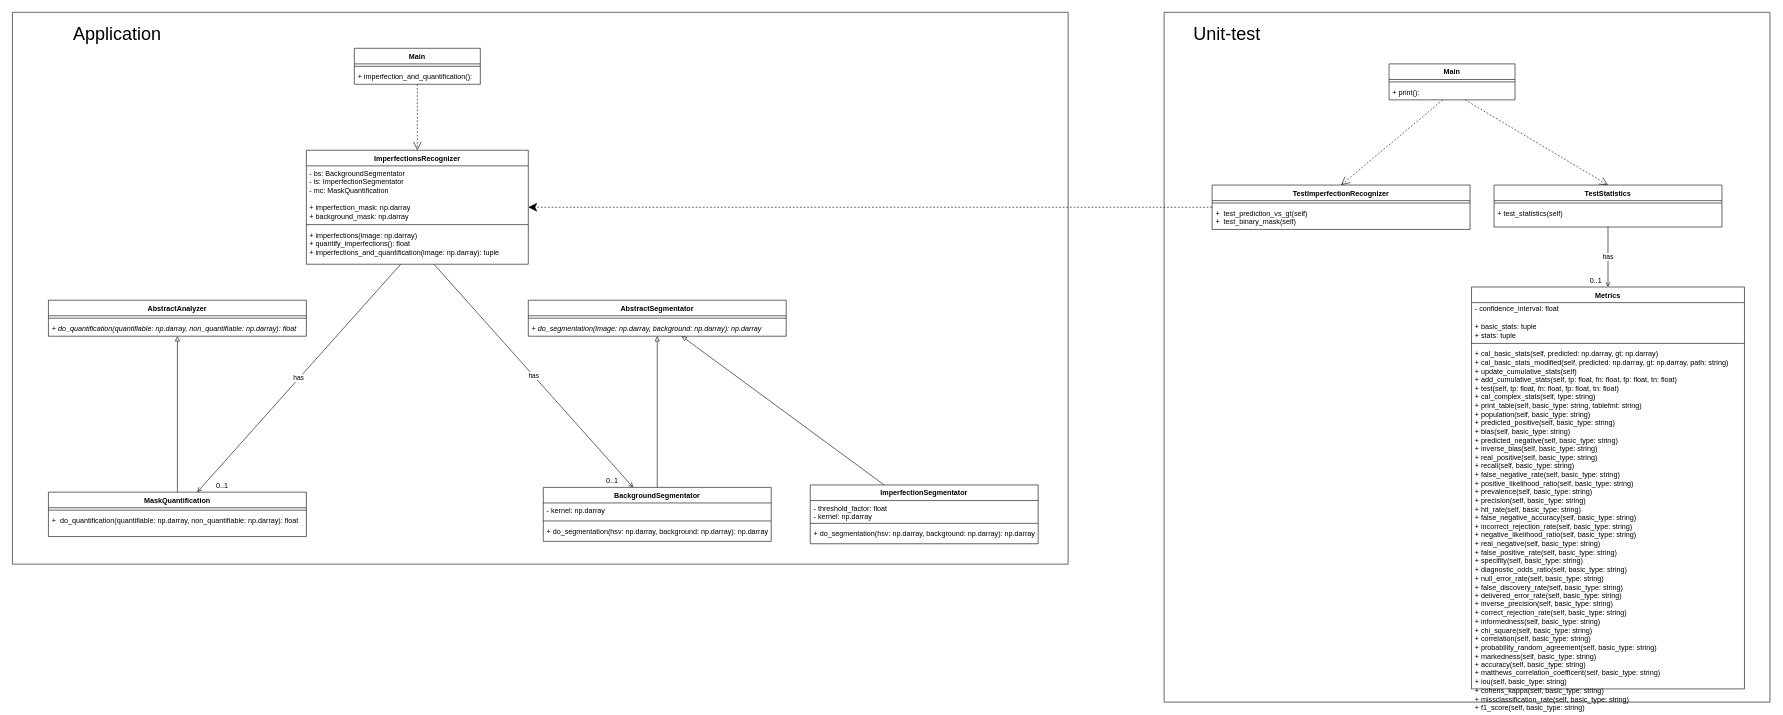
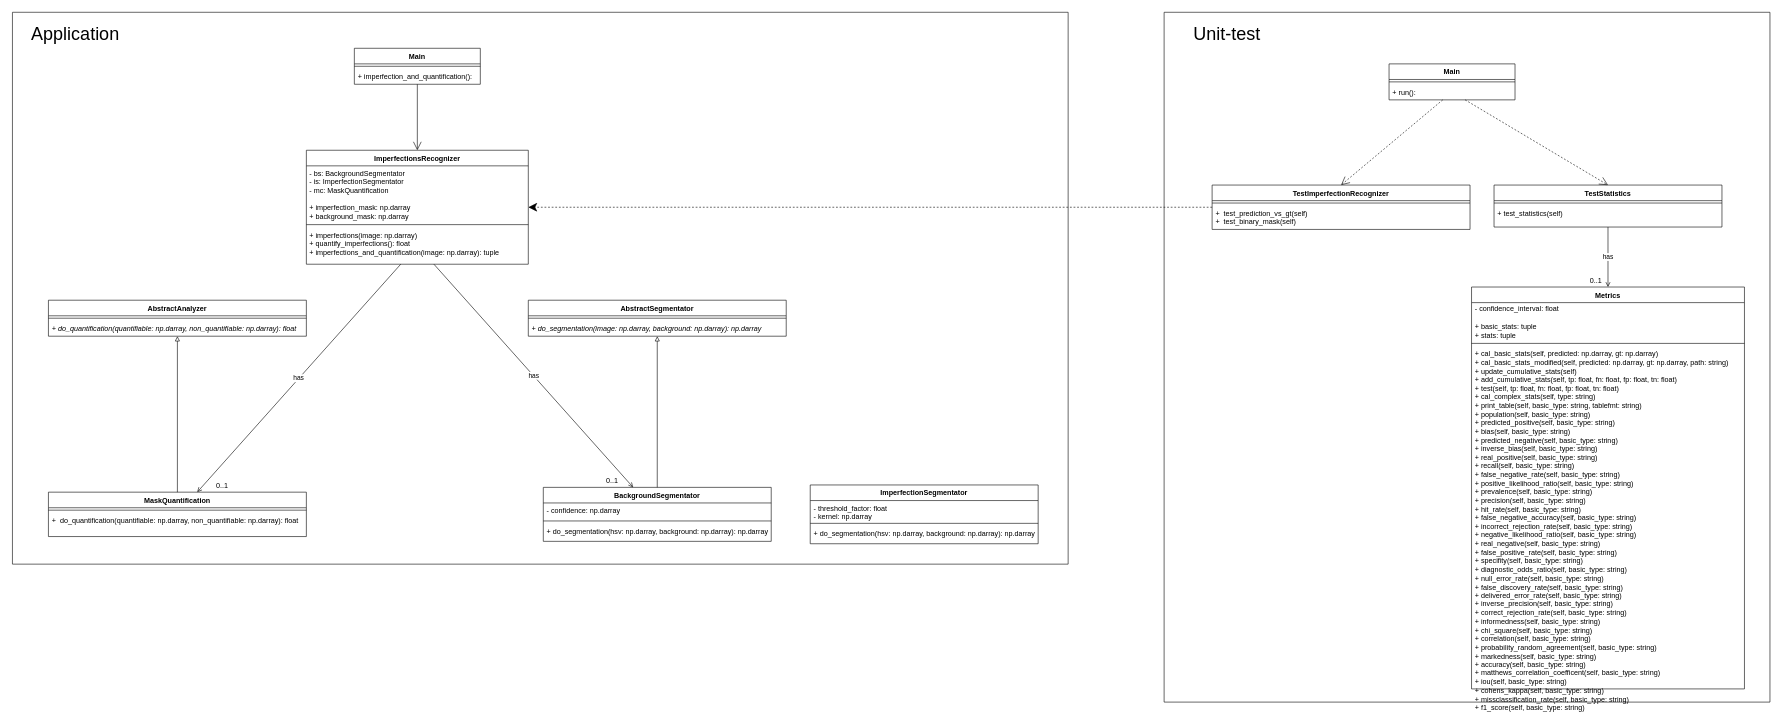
(117, 33) -> (75, 33)
(1410, 92) -> (1407, 92)
(417, 118) -> (417, 118)
(785, 412) -> none
(580, 511) -> (588, 511)
